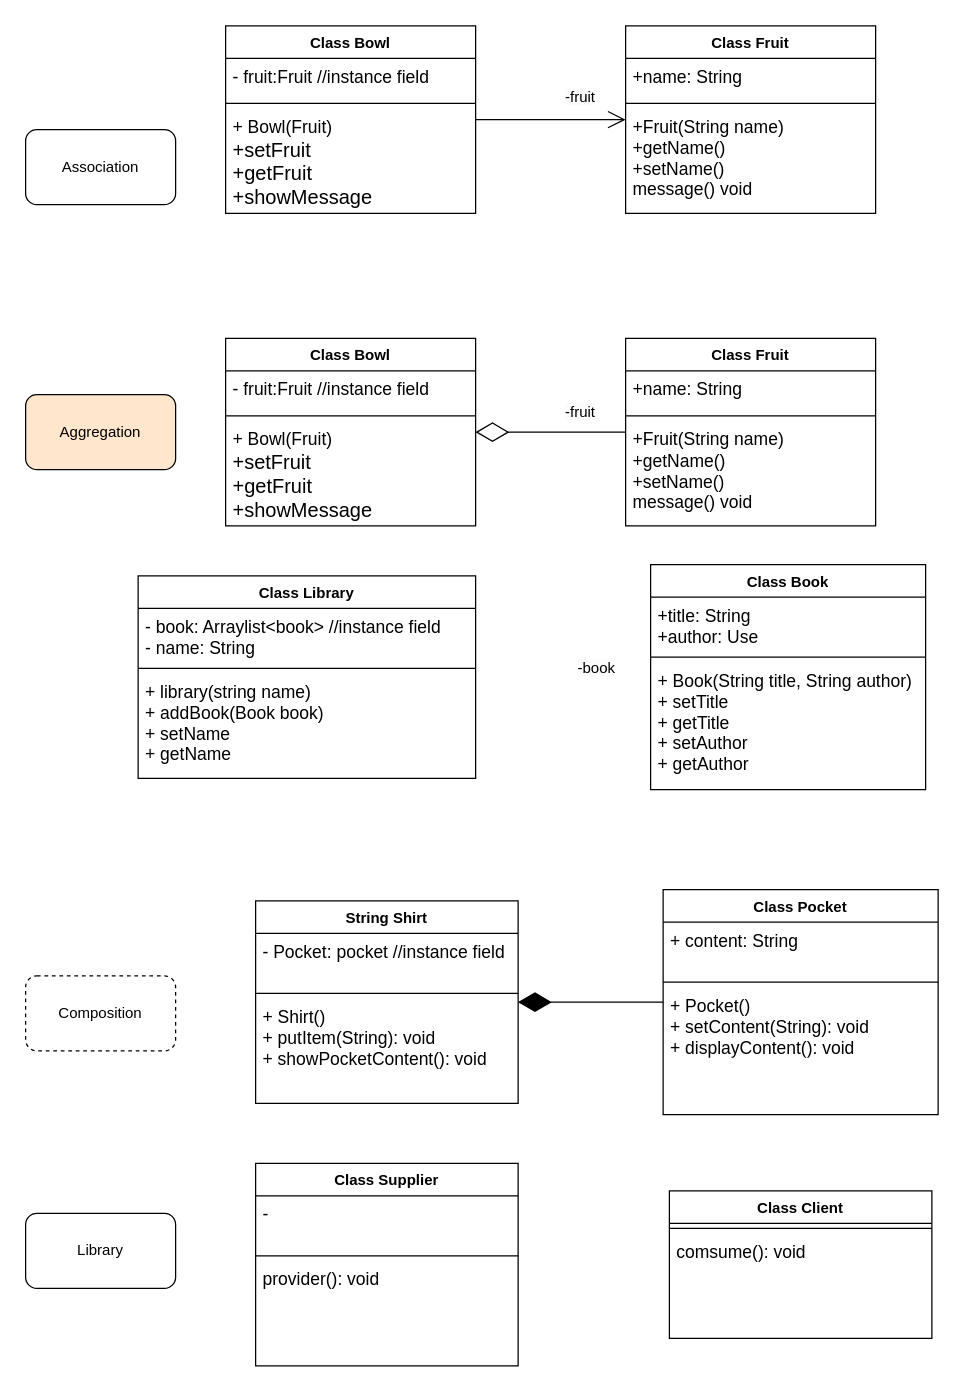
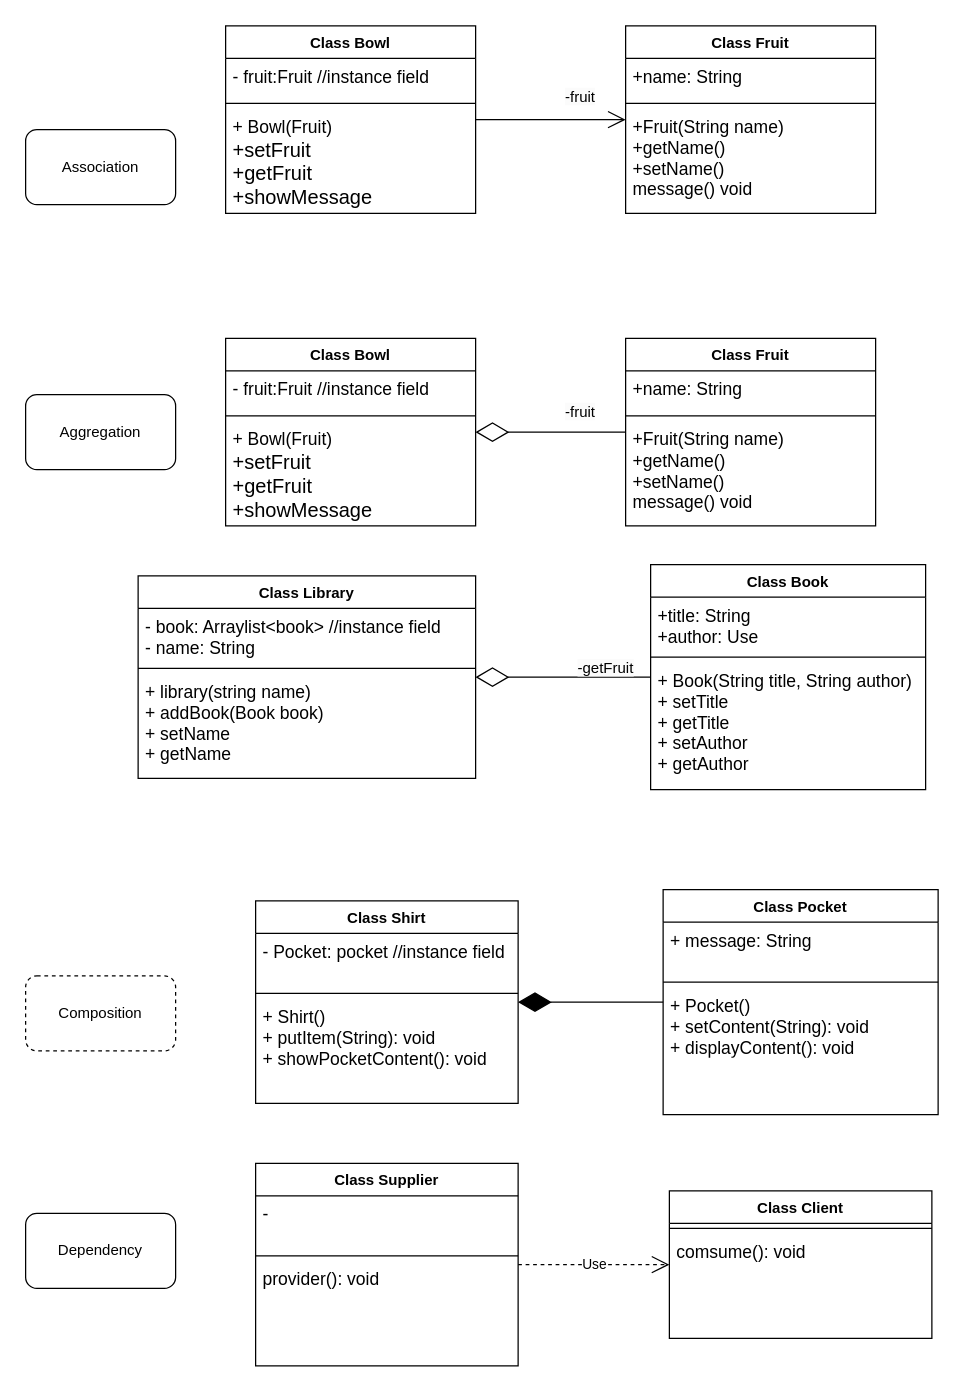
(101, 432) -> (101, 432)
(599, 668) -> (614, 668)
none -> (578, 677)
(387, 918) -> (387, 918)
(734, 940) -> (734, 940)
(101, 1251) -> (101, 1251)
none -> (593, 1264)
